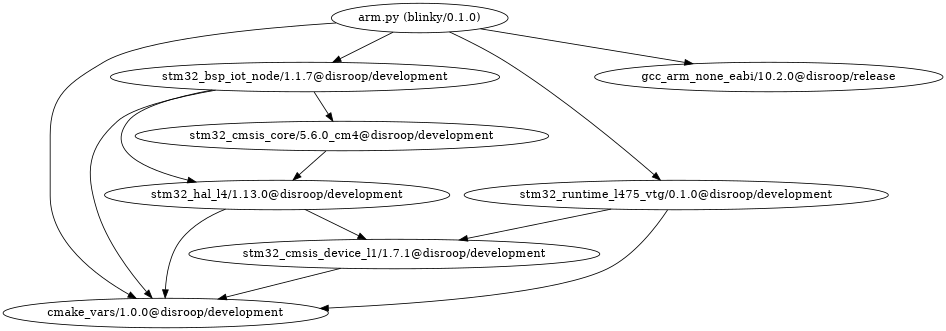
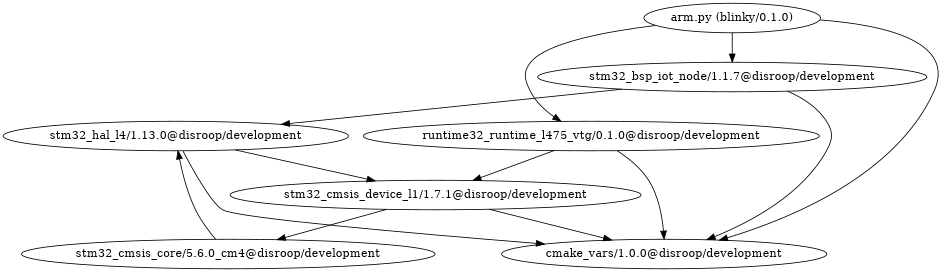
(769, 77) -> none
(321, 103) -> (344, 221)
(676, 195) -> (591, 136)
